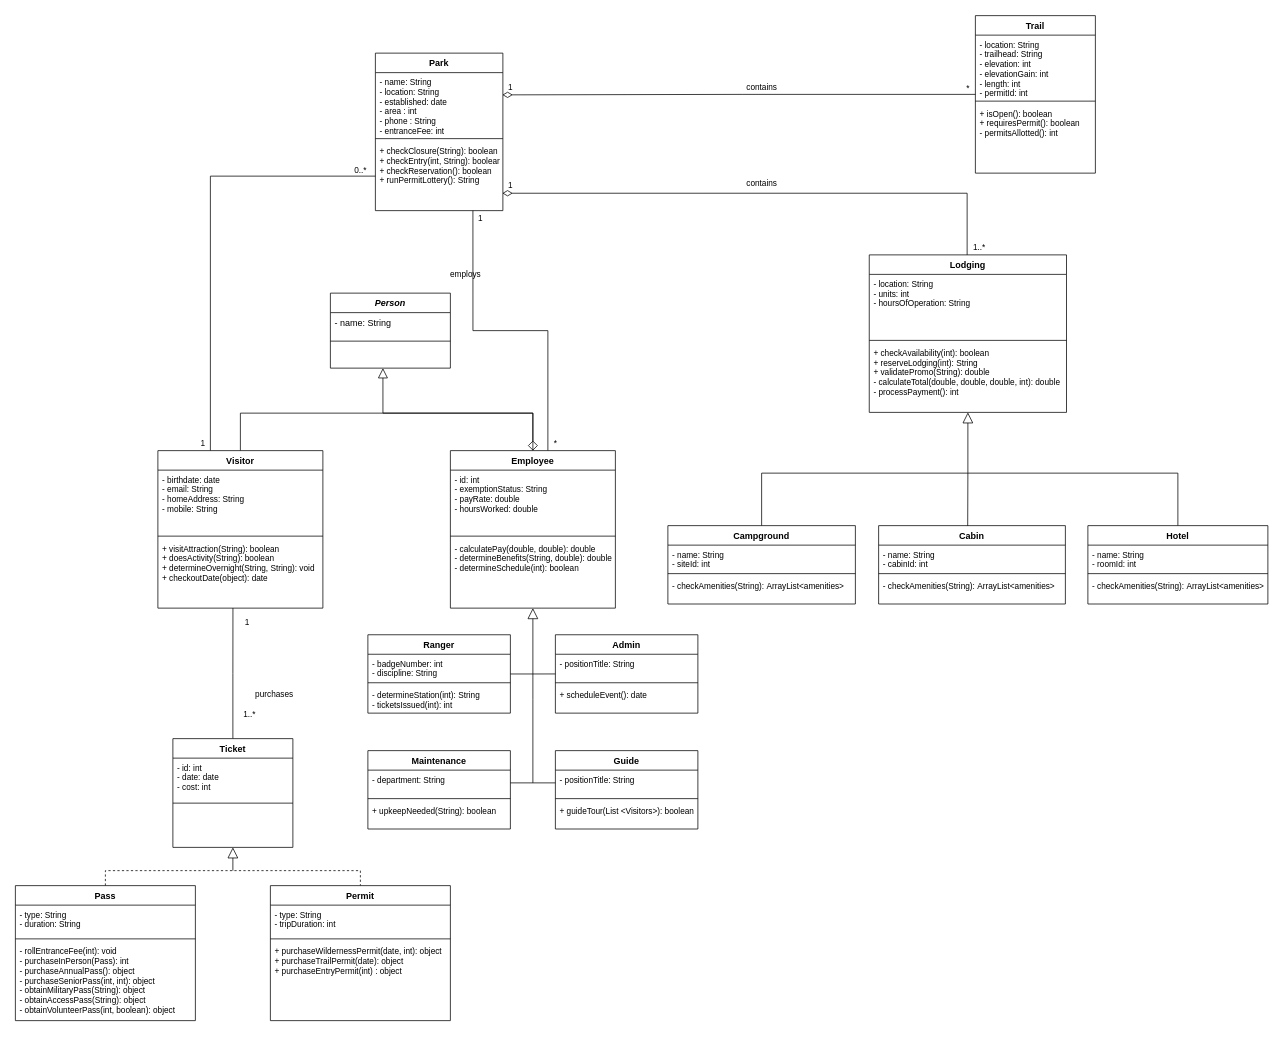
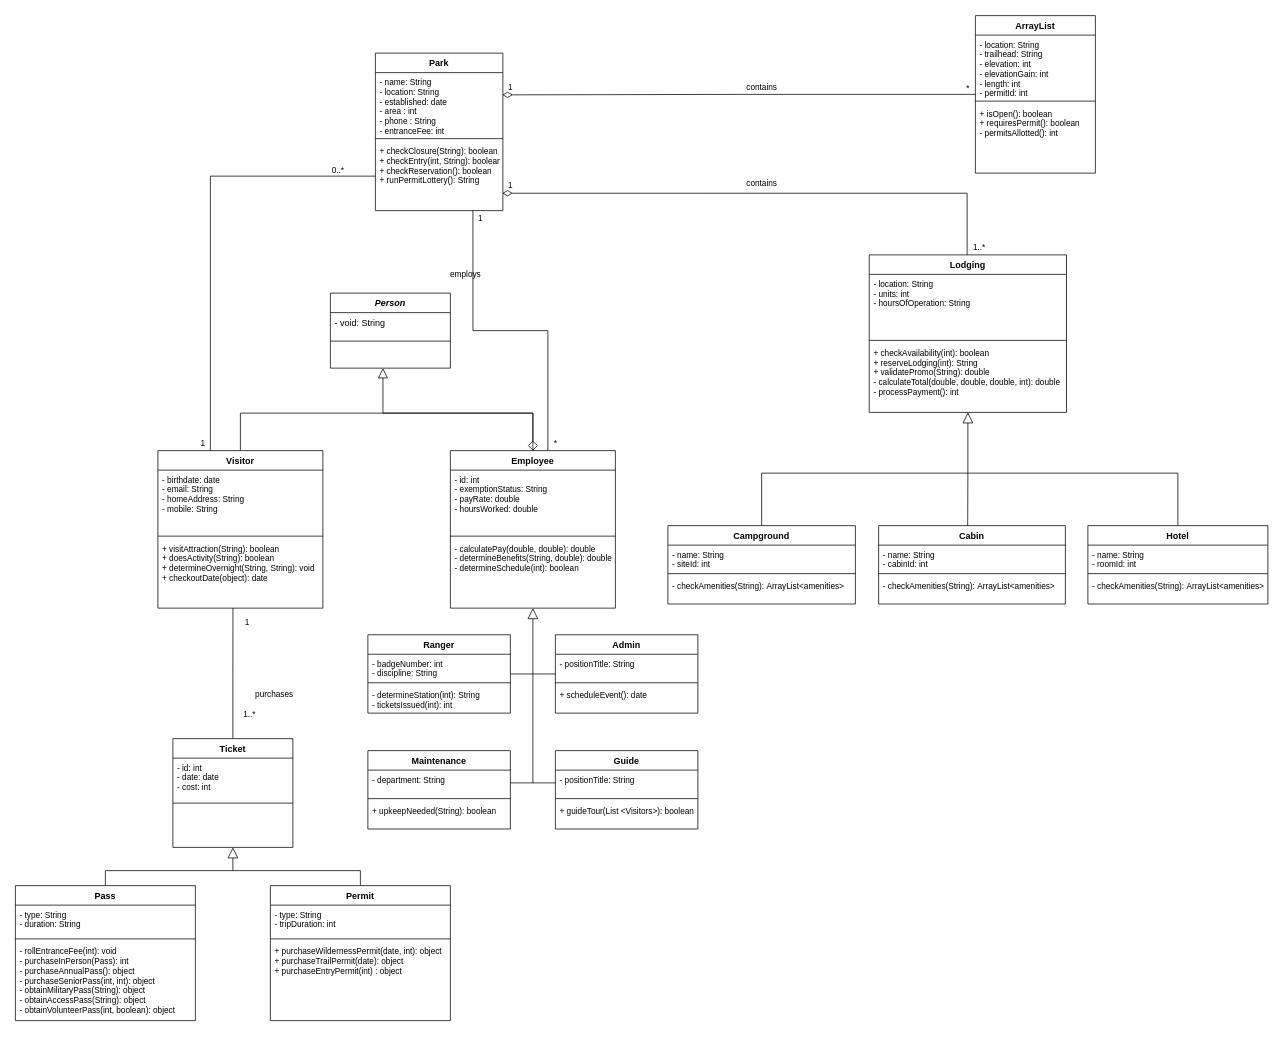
(1035, 26) -> (1035, 26)
(360, 170) -> (338, 170)
(365, 323) -> (364, 323)
(234, 870) -> (234, 870)
